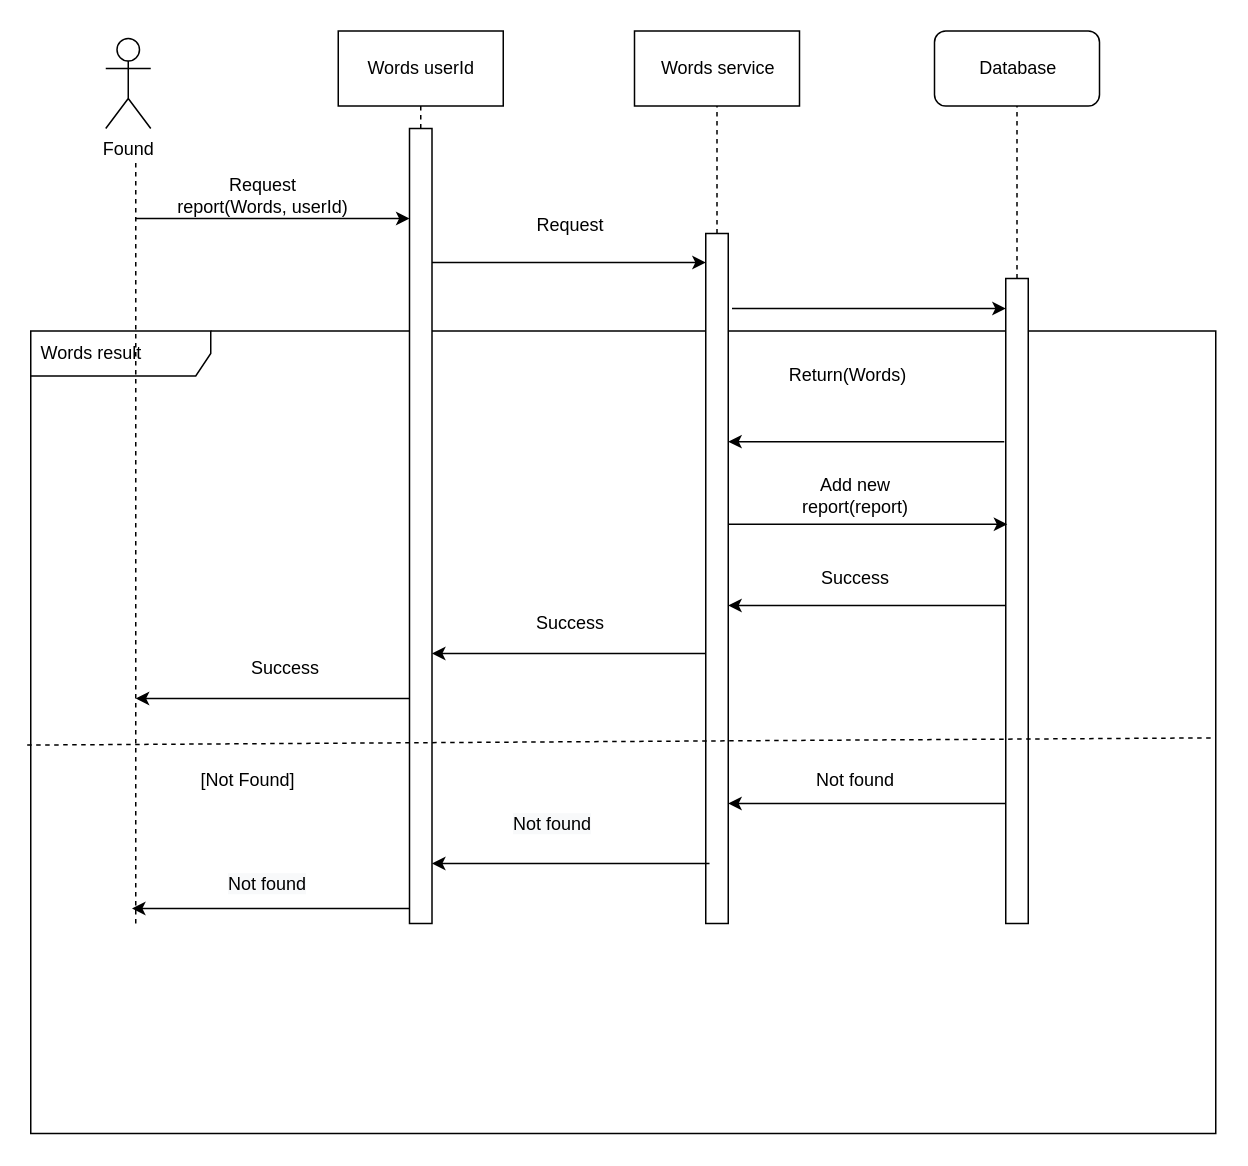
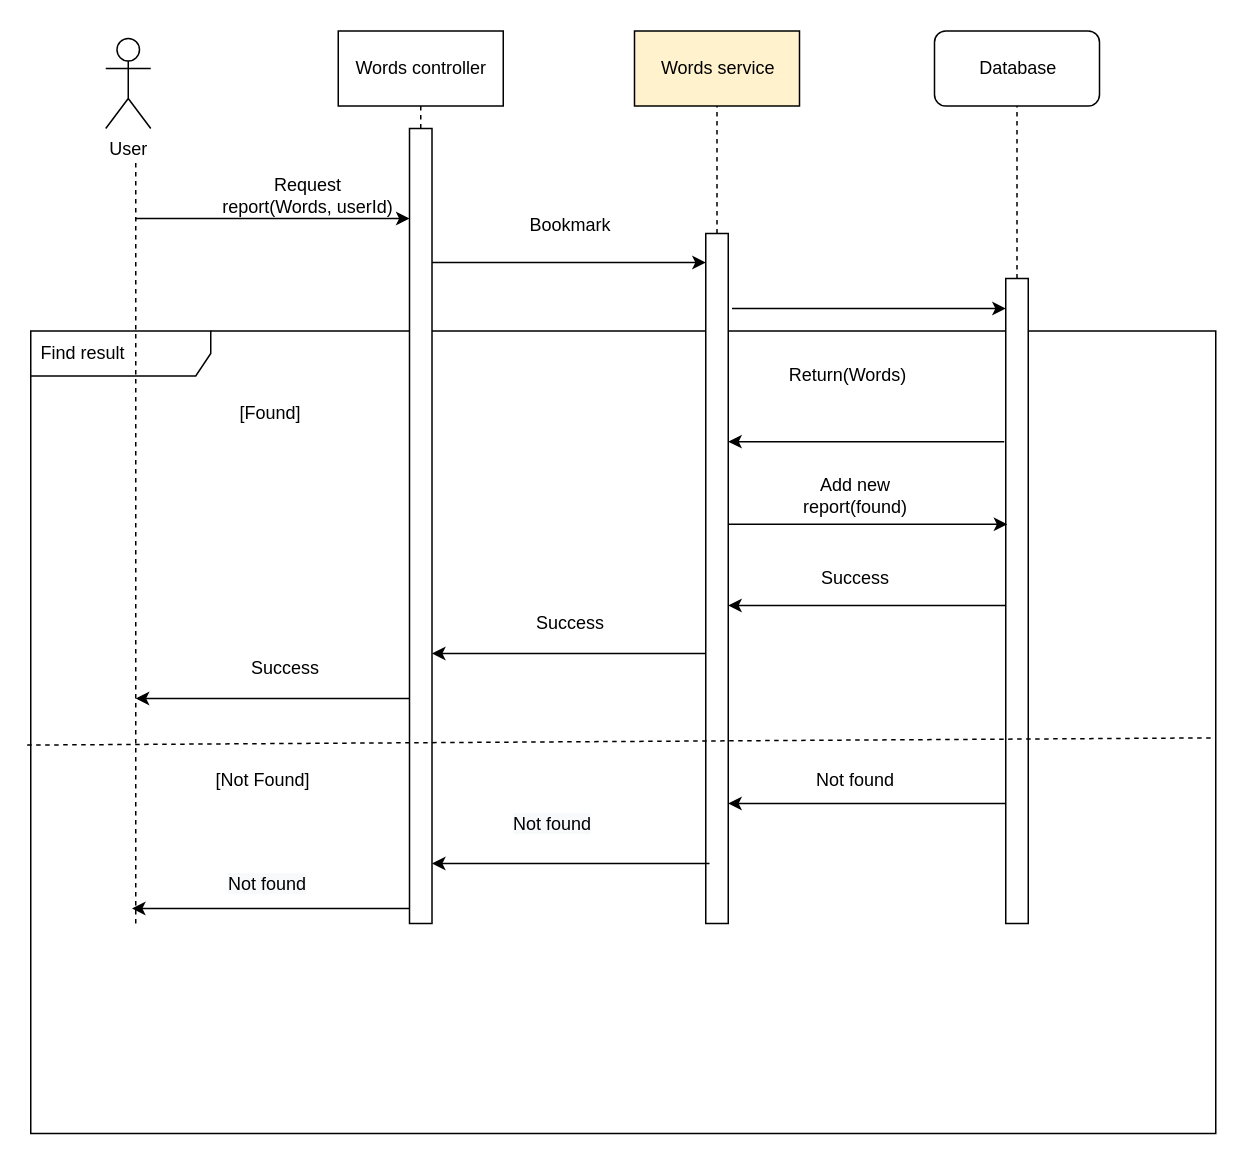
(422, 68) -> (422, 68)
(717, 68) -> (717, 68)
(129, 150) -> (129, 150)
(263, 196) -> (308, 196)
(571, 226) -> (571, 226)
(97, 353) -> (90, 353)
none -> (271, 413)
(856, 496) -> (856, 496)
(248, 781) -> (263, 781)
